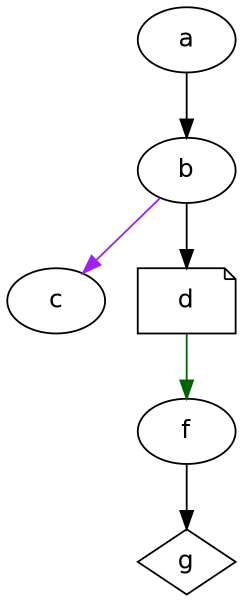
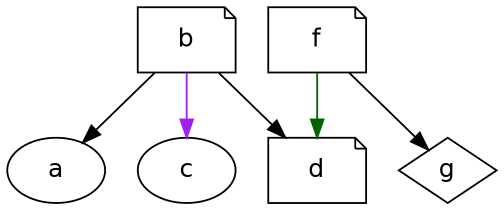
(187, 96) -> (125, 101)
(187, 170) -> (187, 40)
(187, 357) -> (317, 96)
(187, 431) -> (317, 40)
